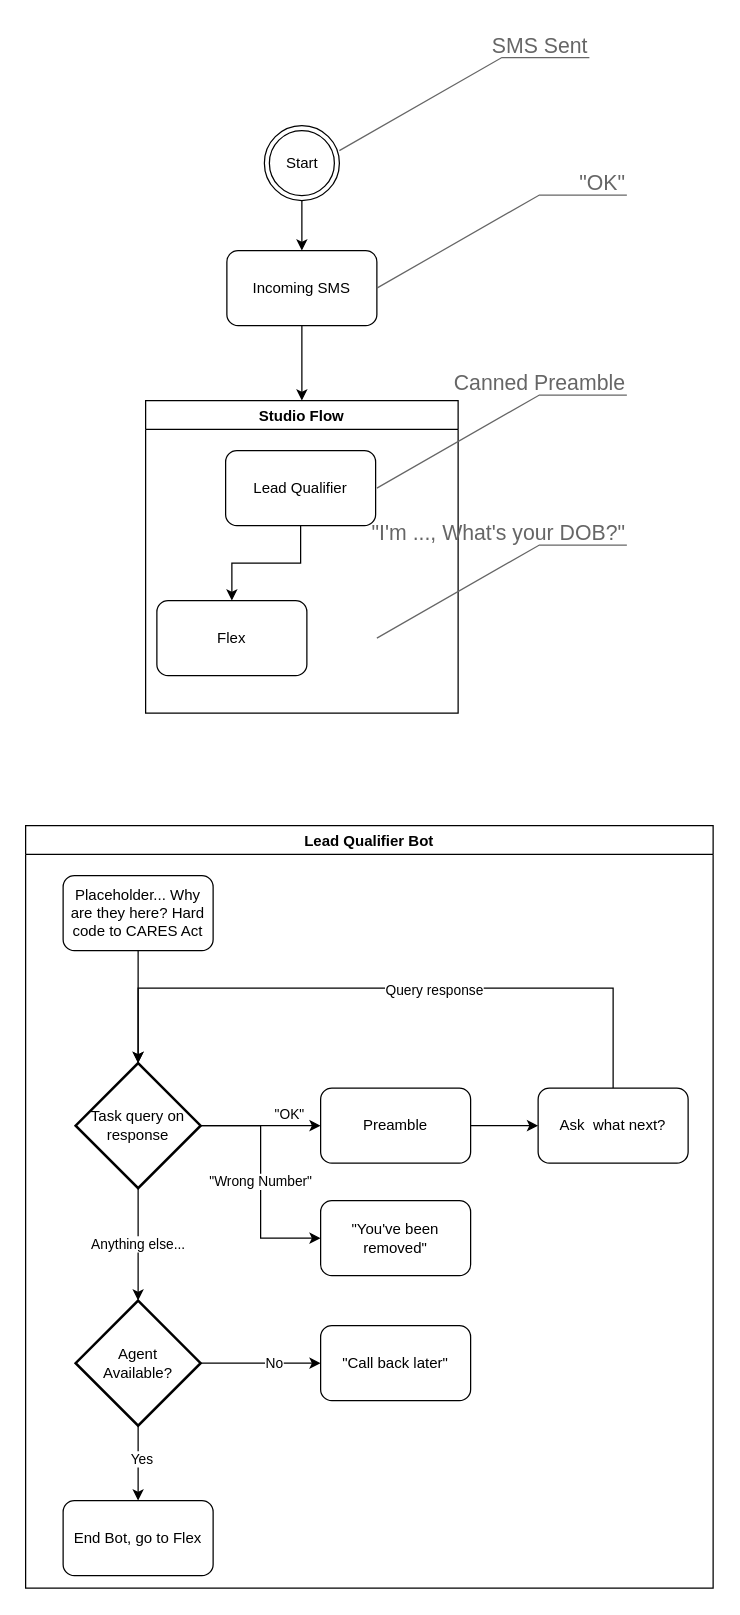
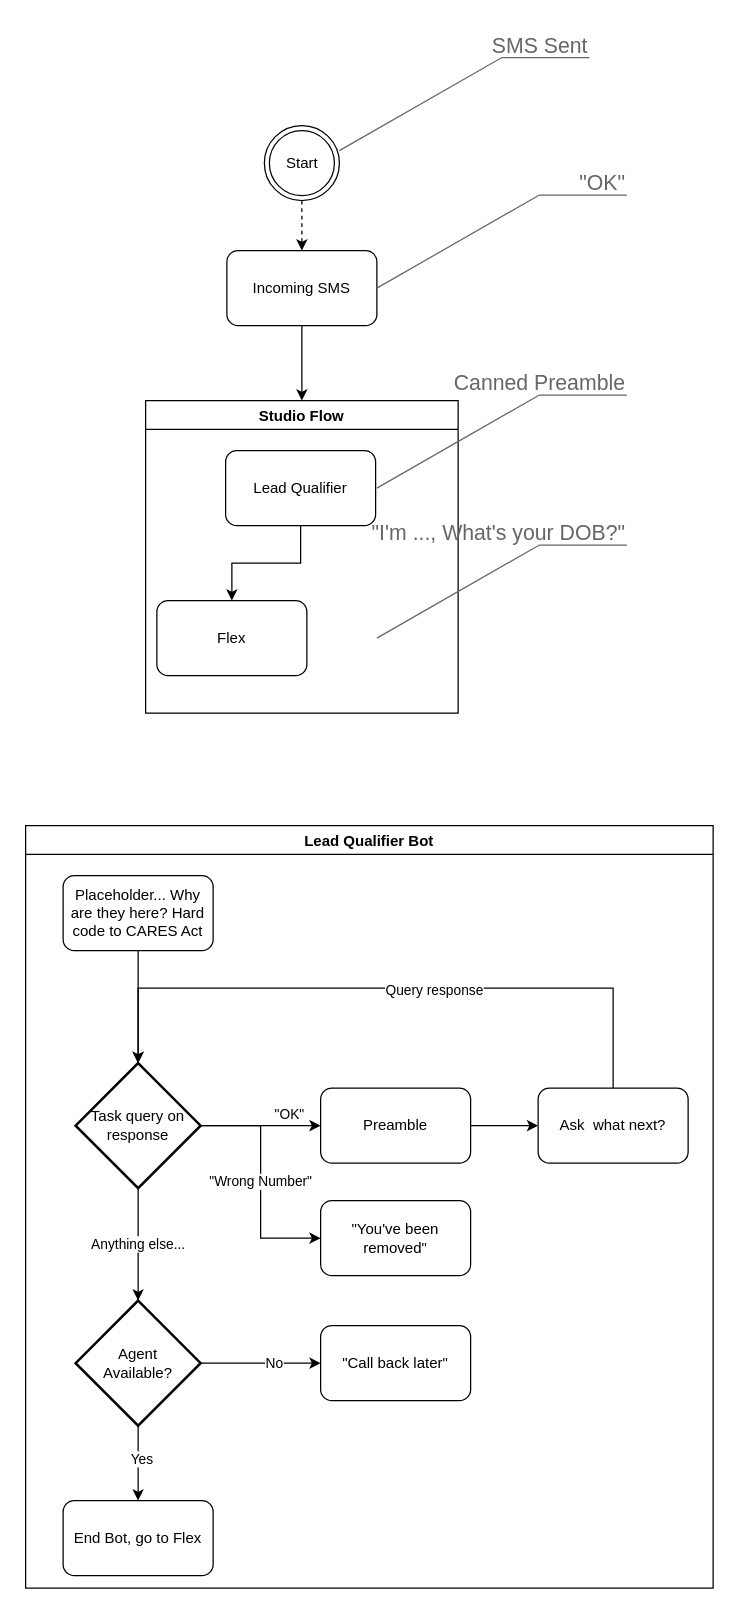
(302, 221) -> (302, 221)
